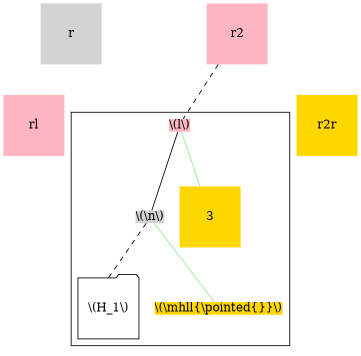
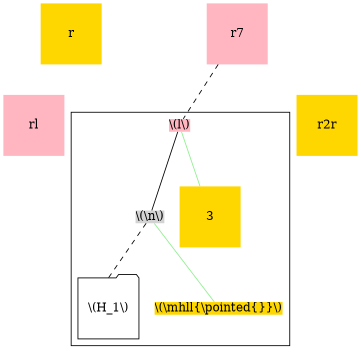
(71, 34) -> (71, 34)
(237, 34) -> (237, 34)
